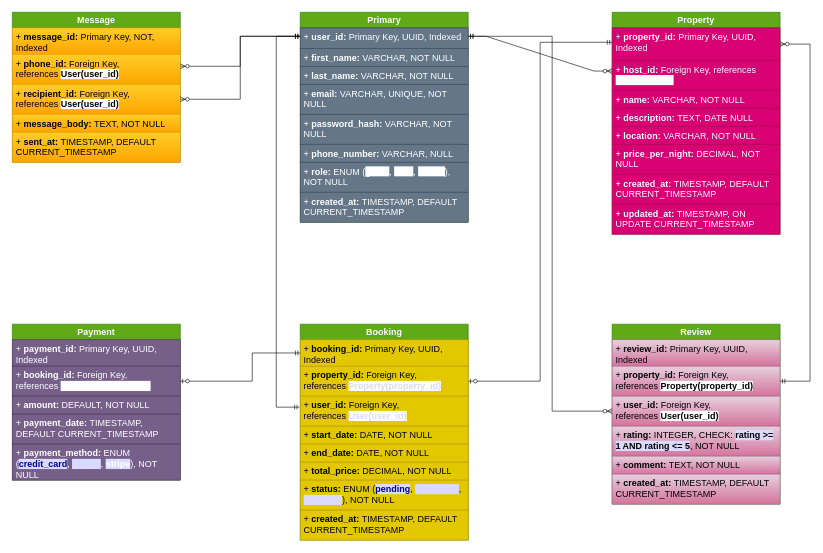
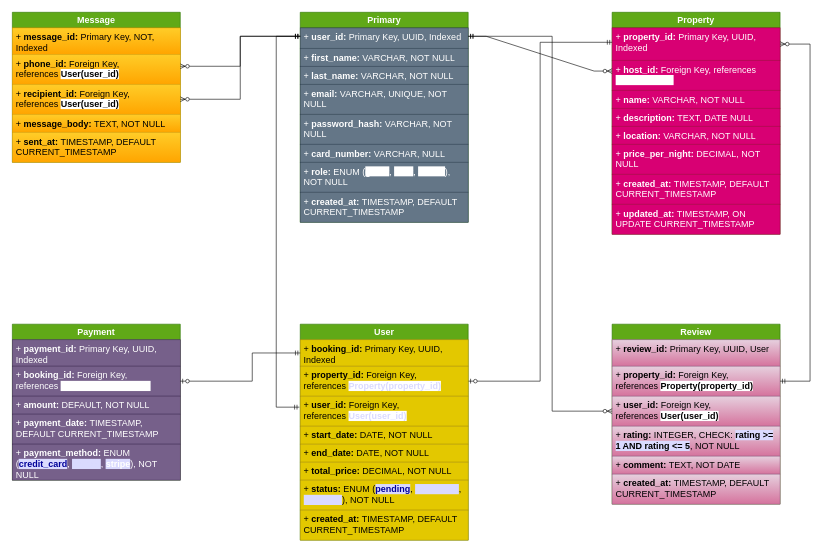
(371, 154) -> (369, 154)
(384, 332) -> (384, 332)
(697, 355) -> (696, 350)
(674, 466) -> (674, 466)
